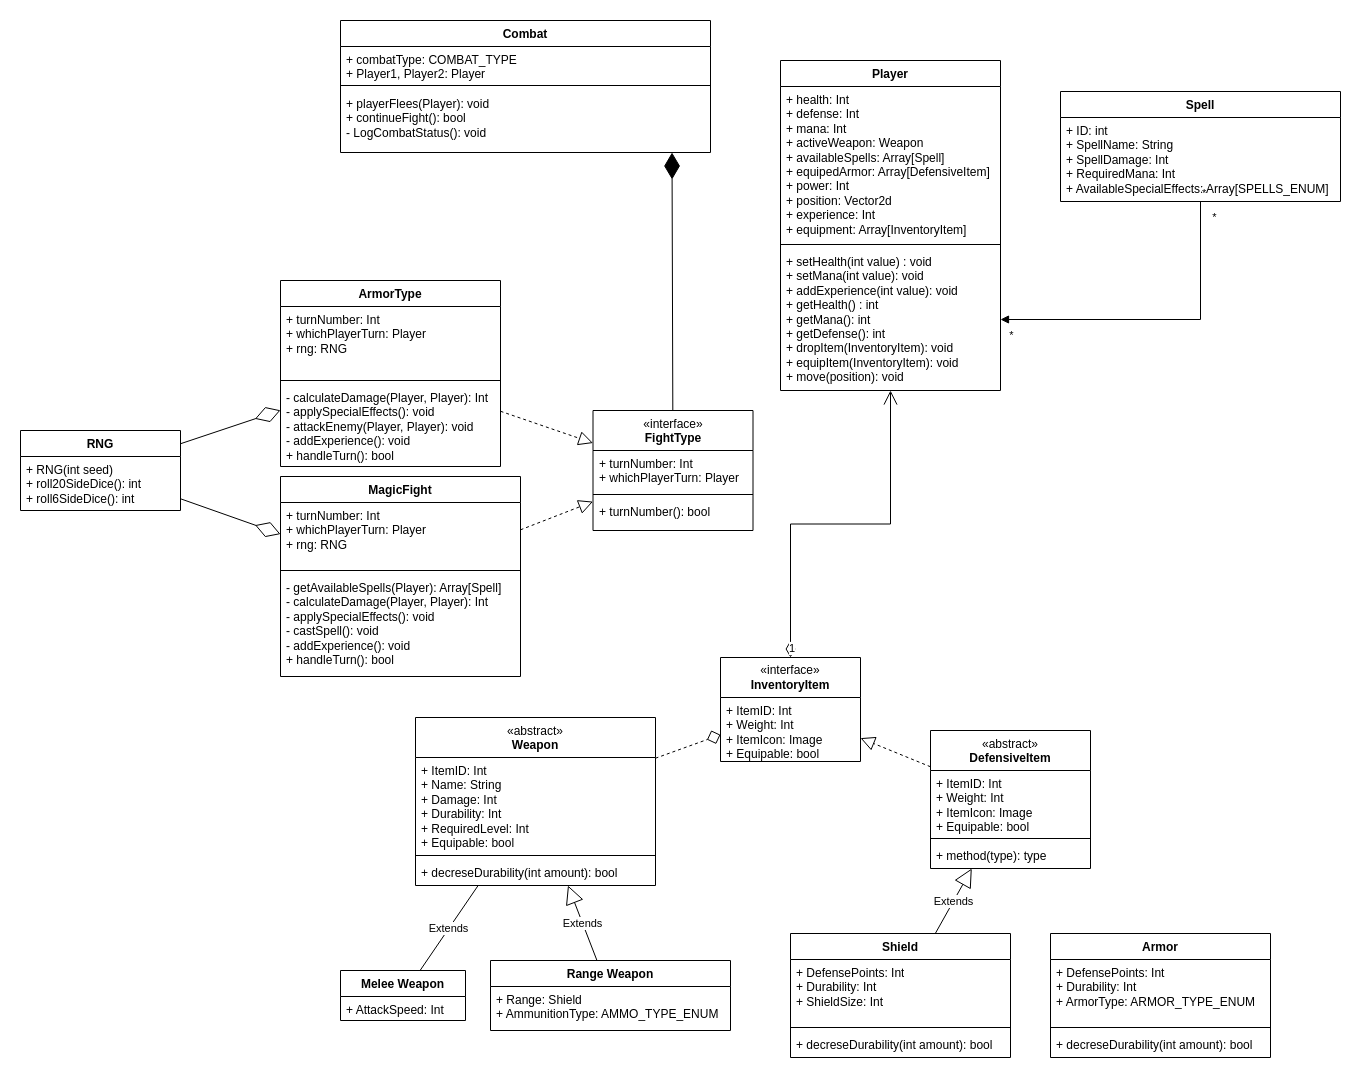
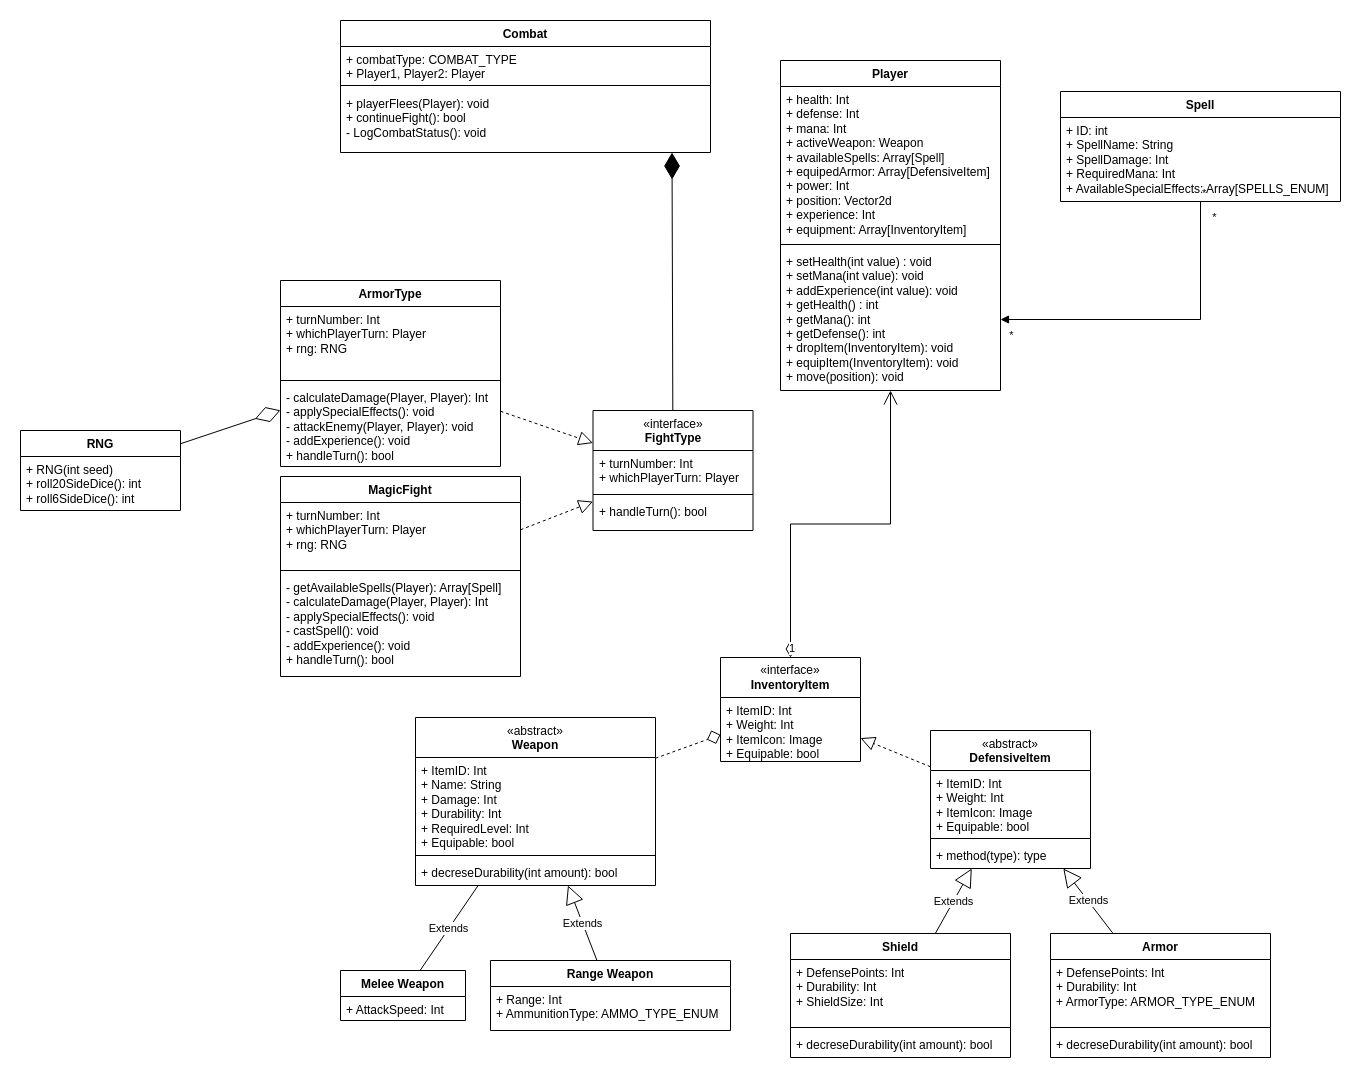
(219, 512) -> none
(660, 513) -> (659, 513)
none -> (1094, 909)
(596, 1008) -> (596, 1008)
